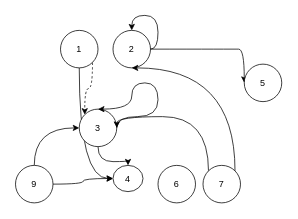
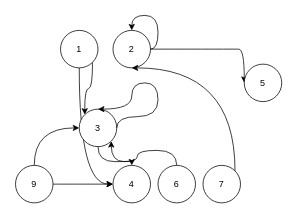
(89, 88) -> (89, 88)
(184, 121) -> none
none -> (157, 150)
(128, 179) -> (132, 184)
